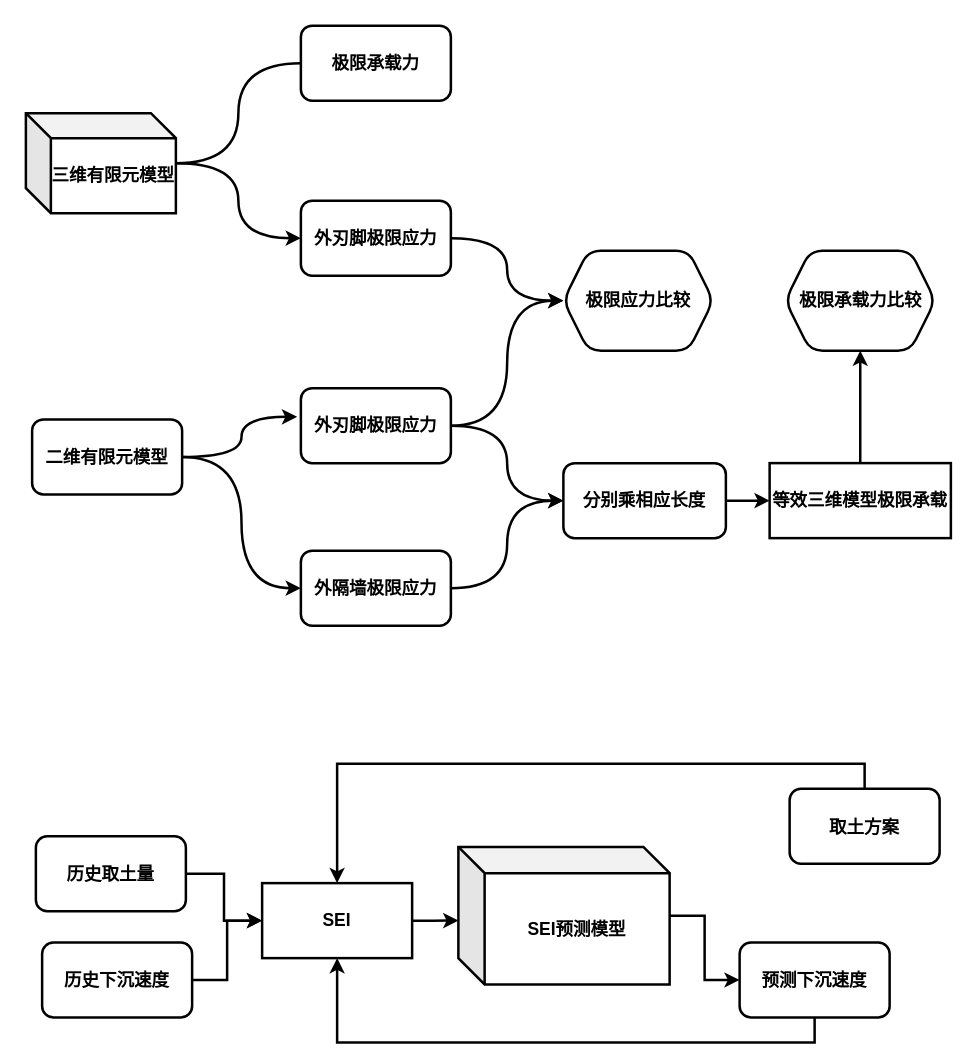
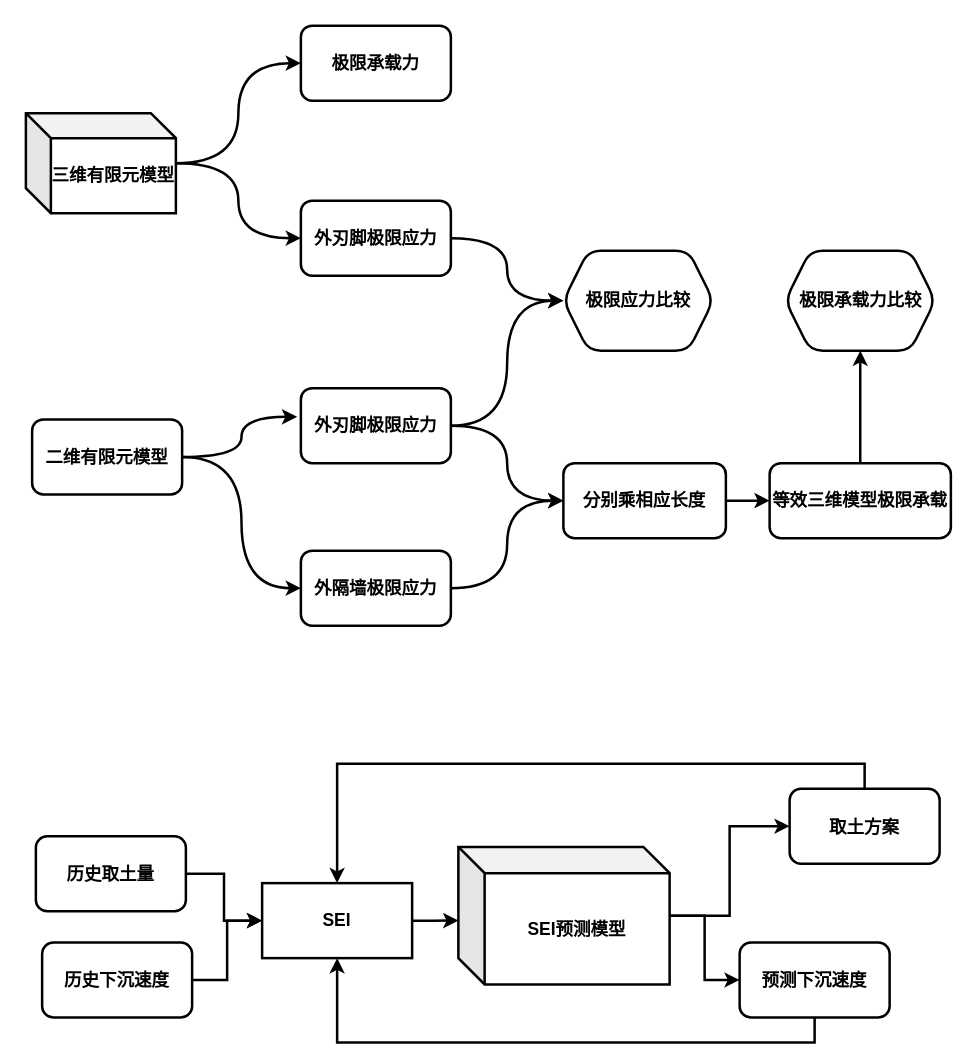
(264, 70) -> (259, 70)
(860, 501) -> (860, 501)
none -> (729, 857)
